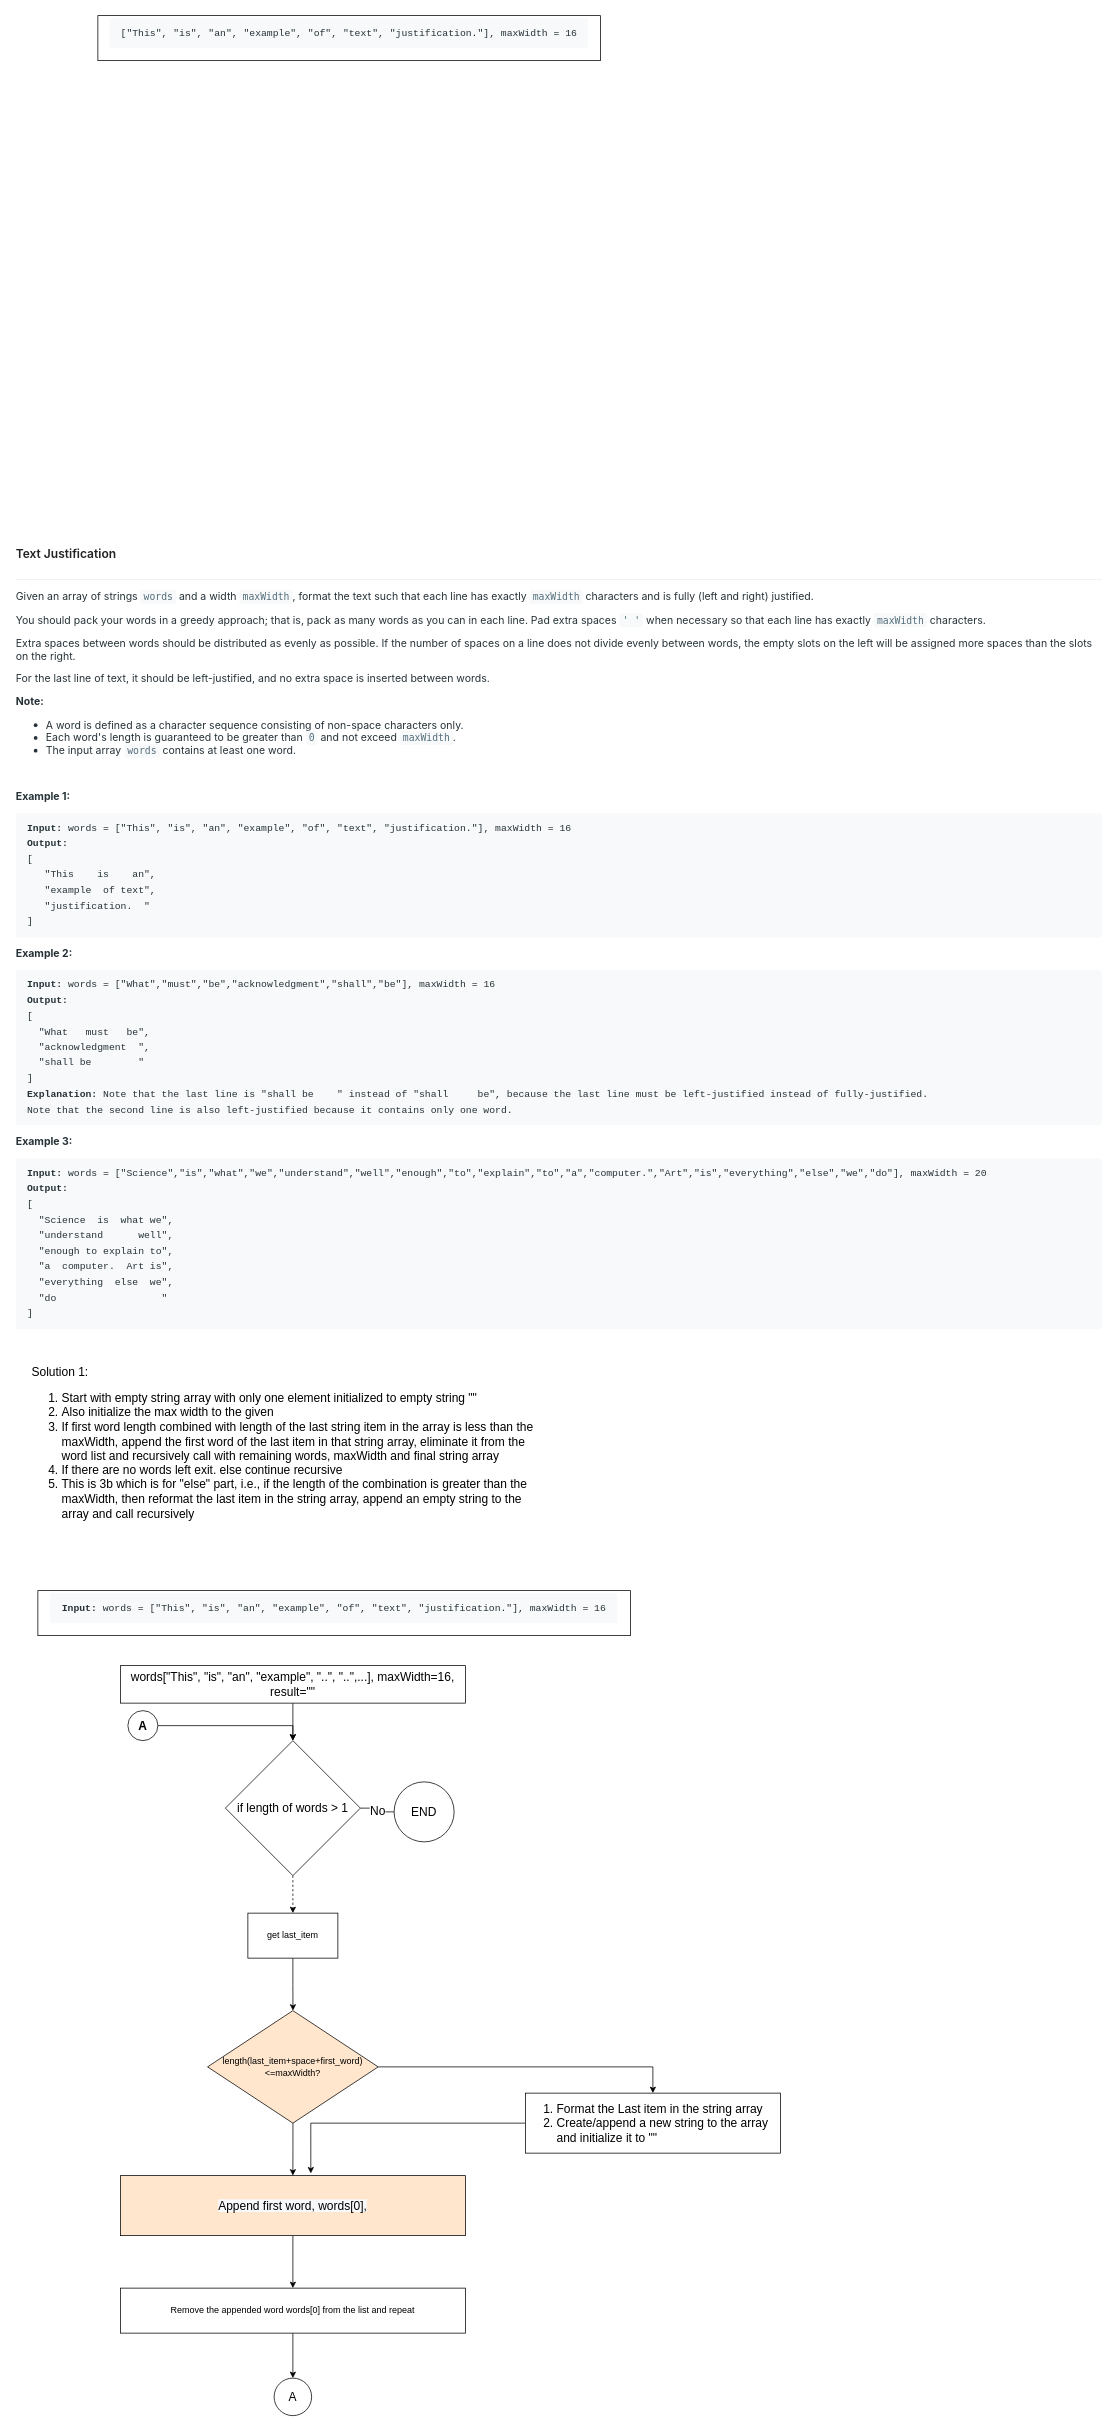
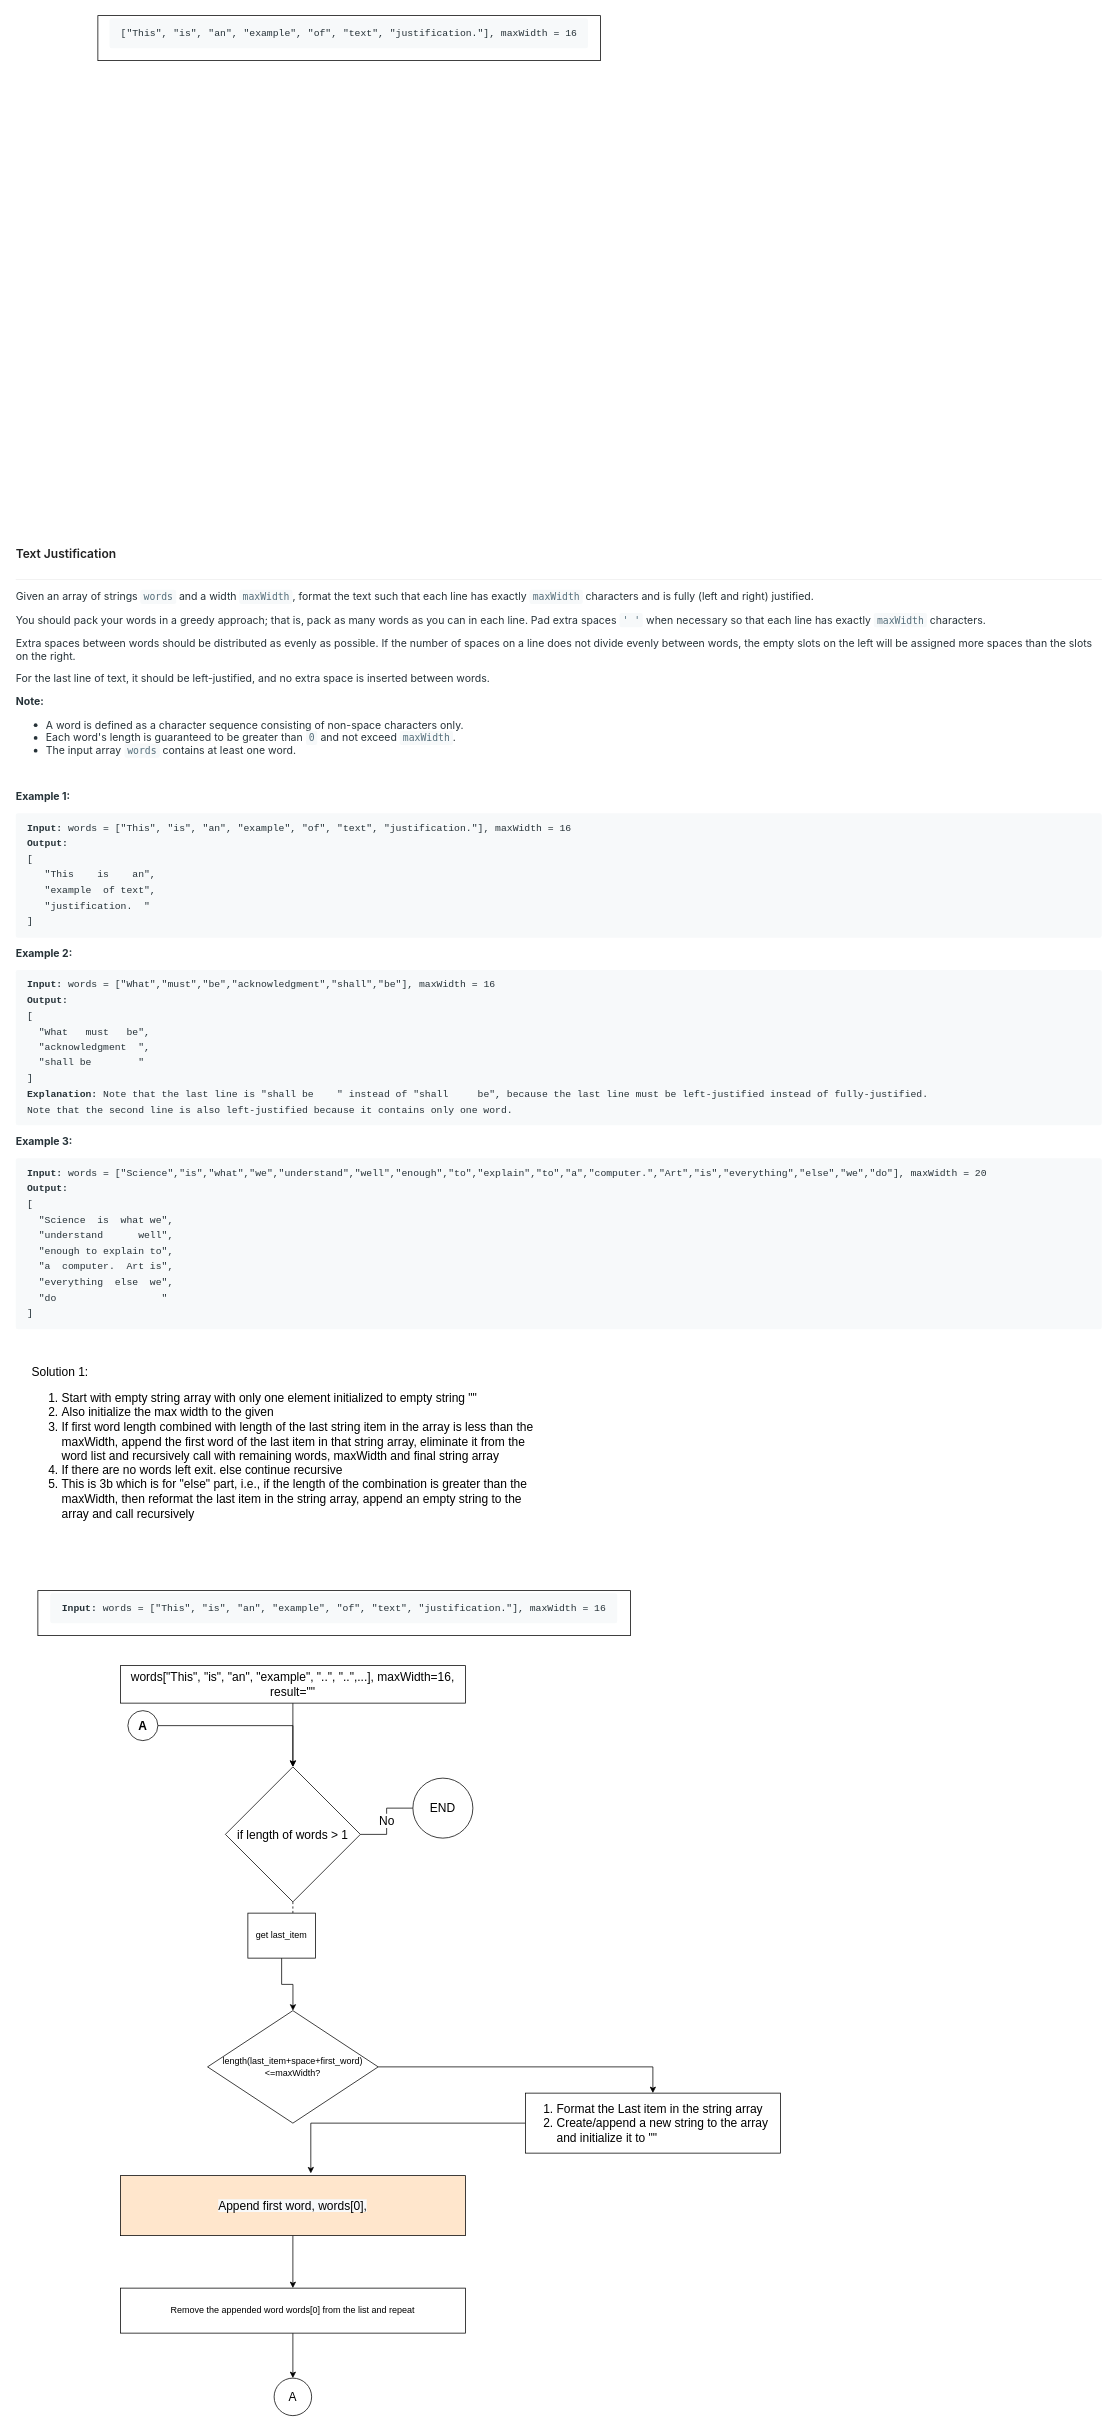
(293, 1808) -> (293, 1834)
(424, 1812) -> (443, 1808)
(293, 1935) -> (282, 1935)
(293, 2067) -> (293, 2067)
(293, 2169) -> none
